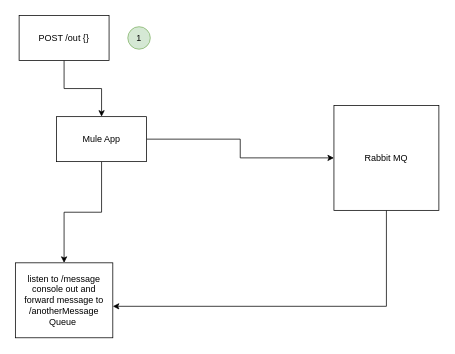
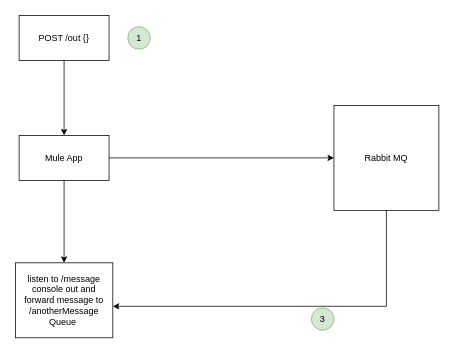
(102, 139) -> (64, 158)
none -> (323, 319)
